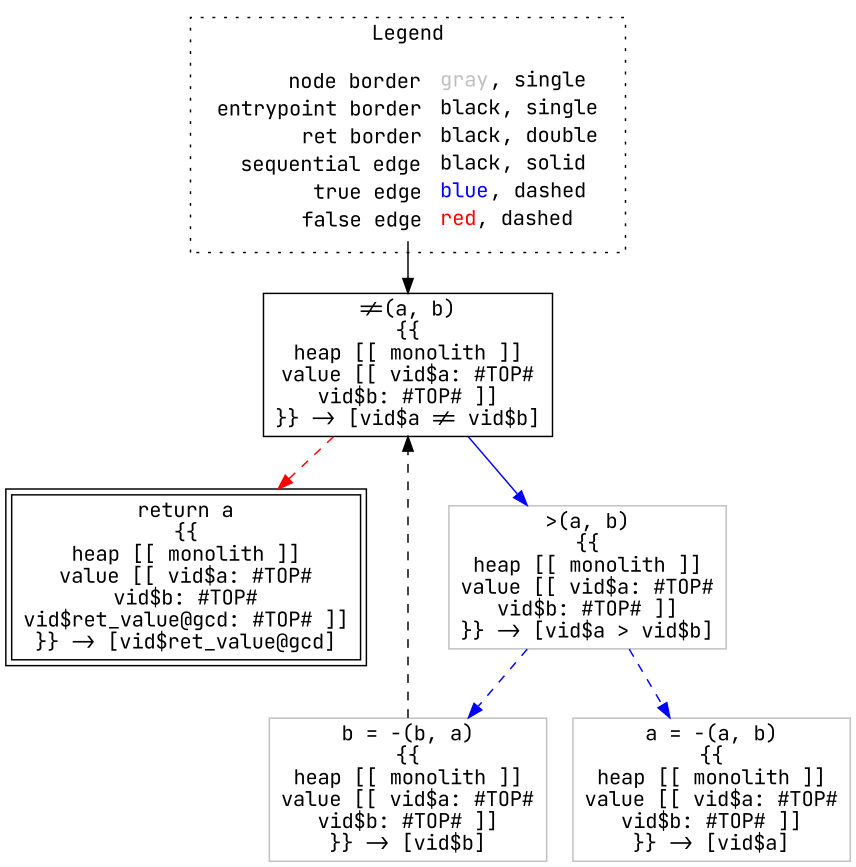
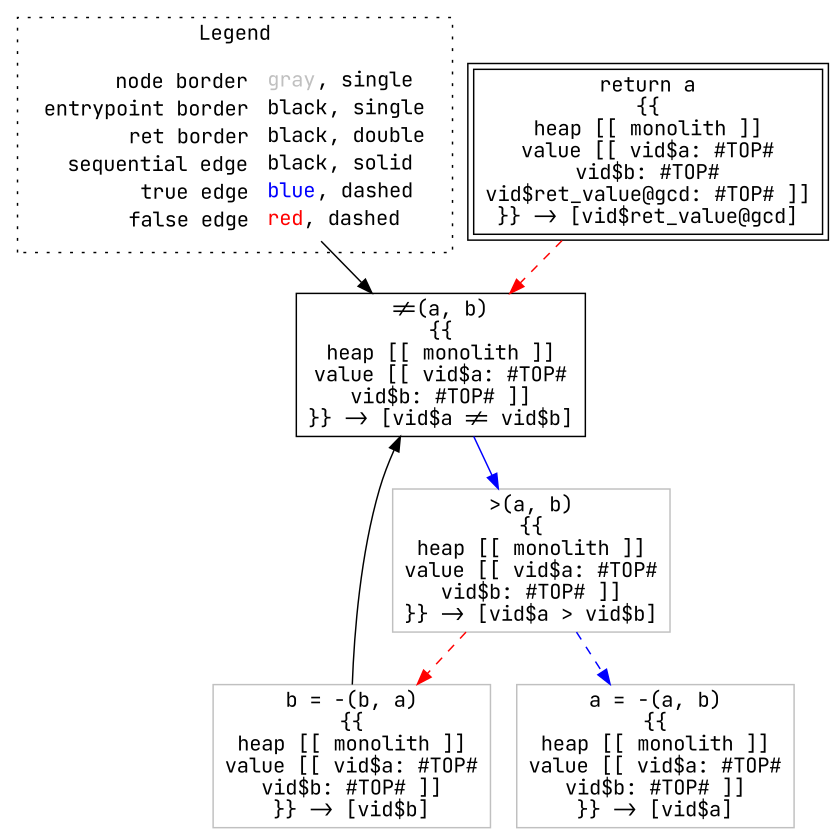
(311, 458) -> (541, 262)
(408, 585) -> (363, 565)
(503, 678) -> (447, 653)
